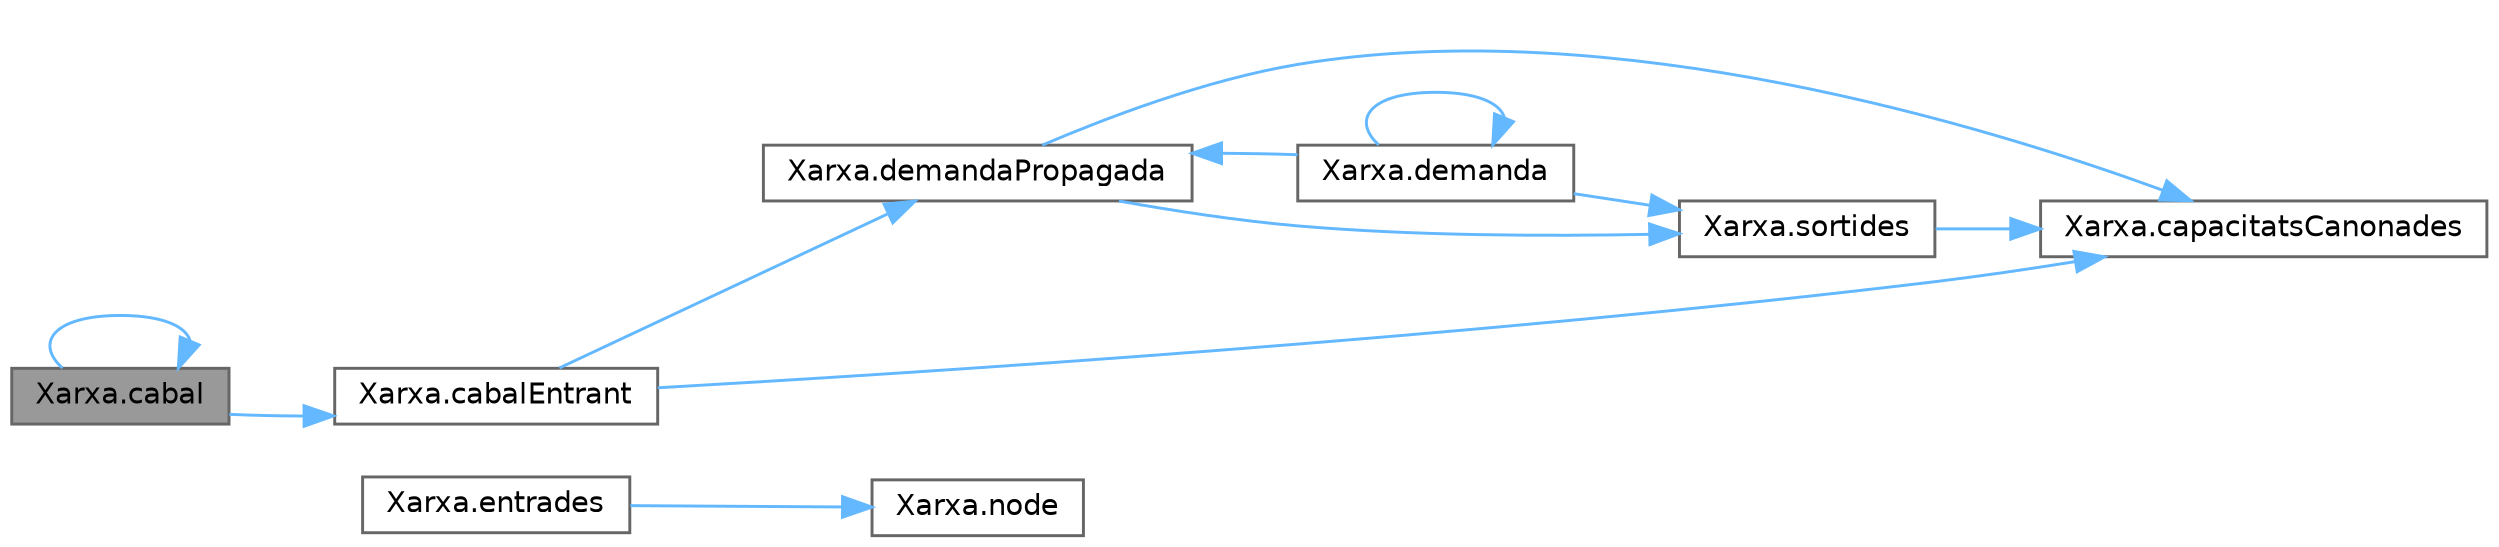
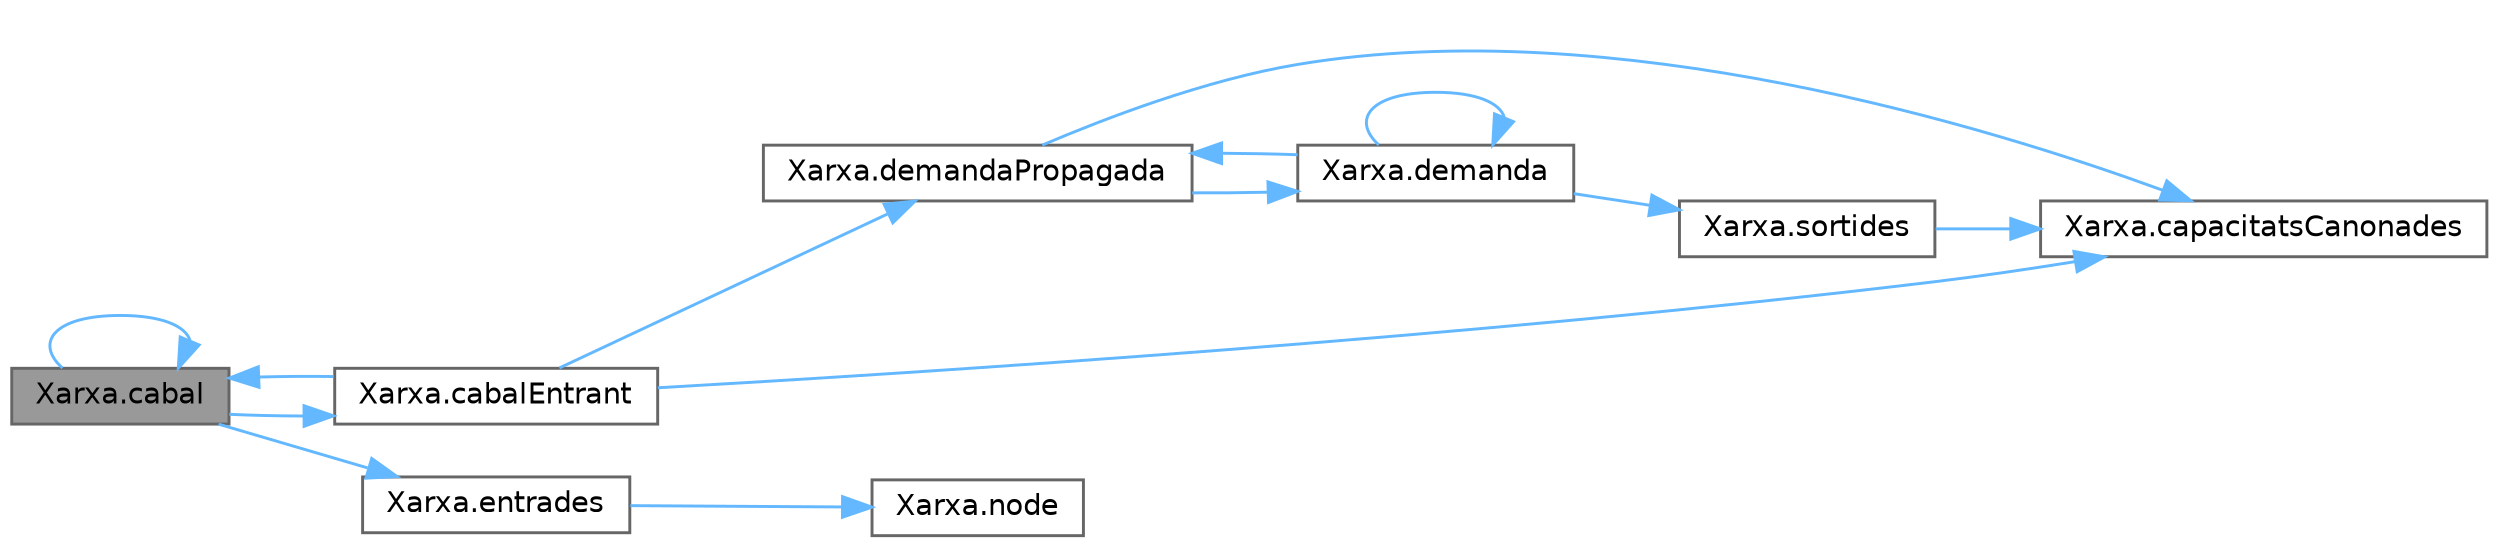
(1383, 231) -> (1230, 193)
none -> (296, 376)
none -> (293, 446)
